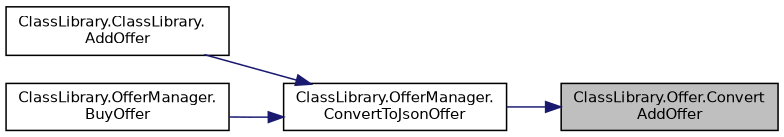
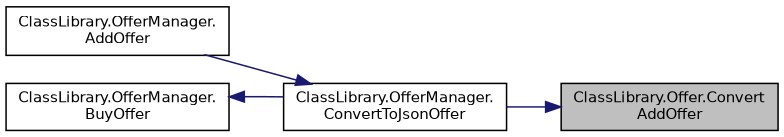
(118, 31) -> (118, 31)
(249, 117) -> (264, 97)
